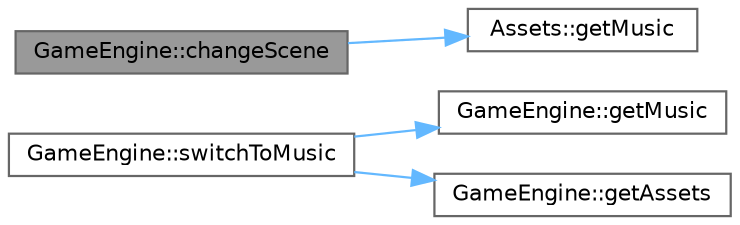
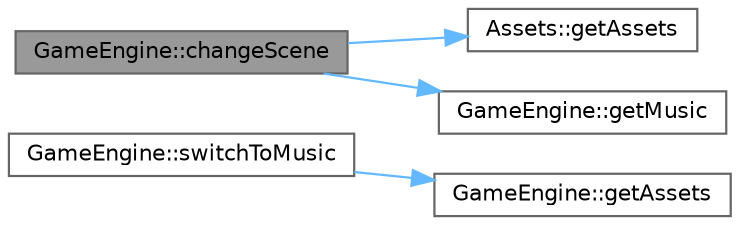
(583, 30) -> (583, 30)
(385, 133) -> (371, 81)
